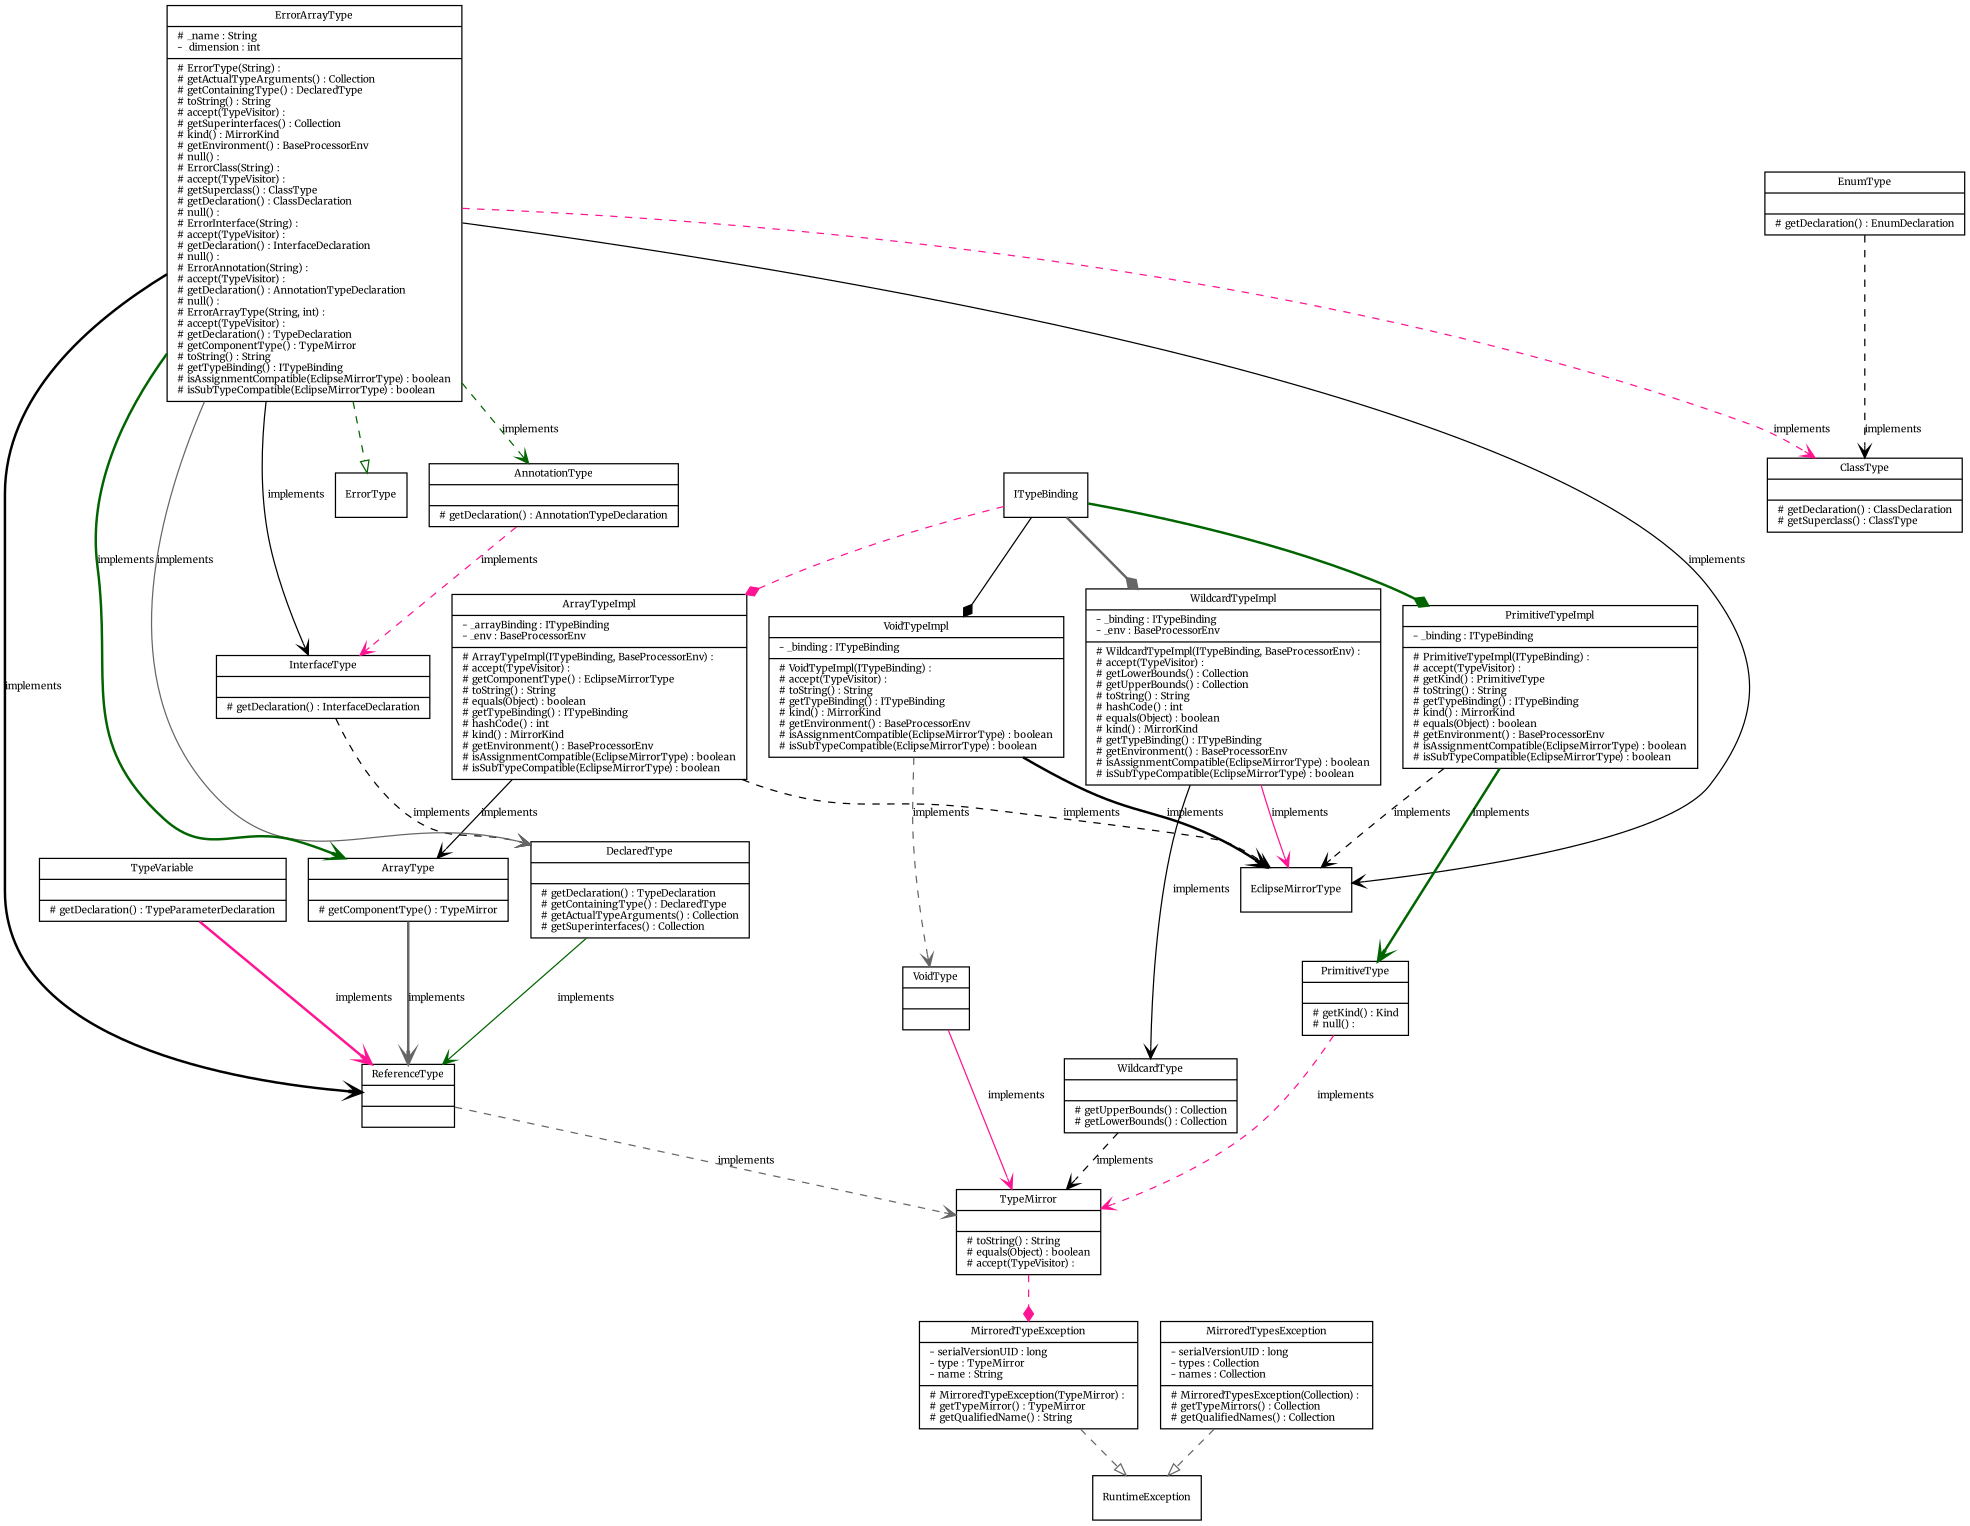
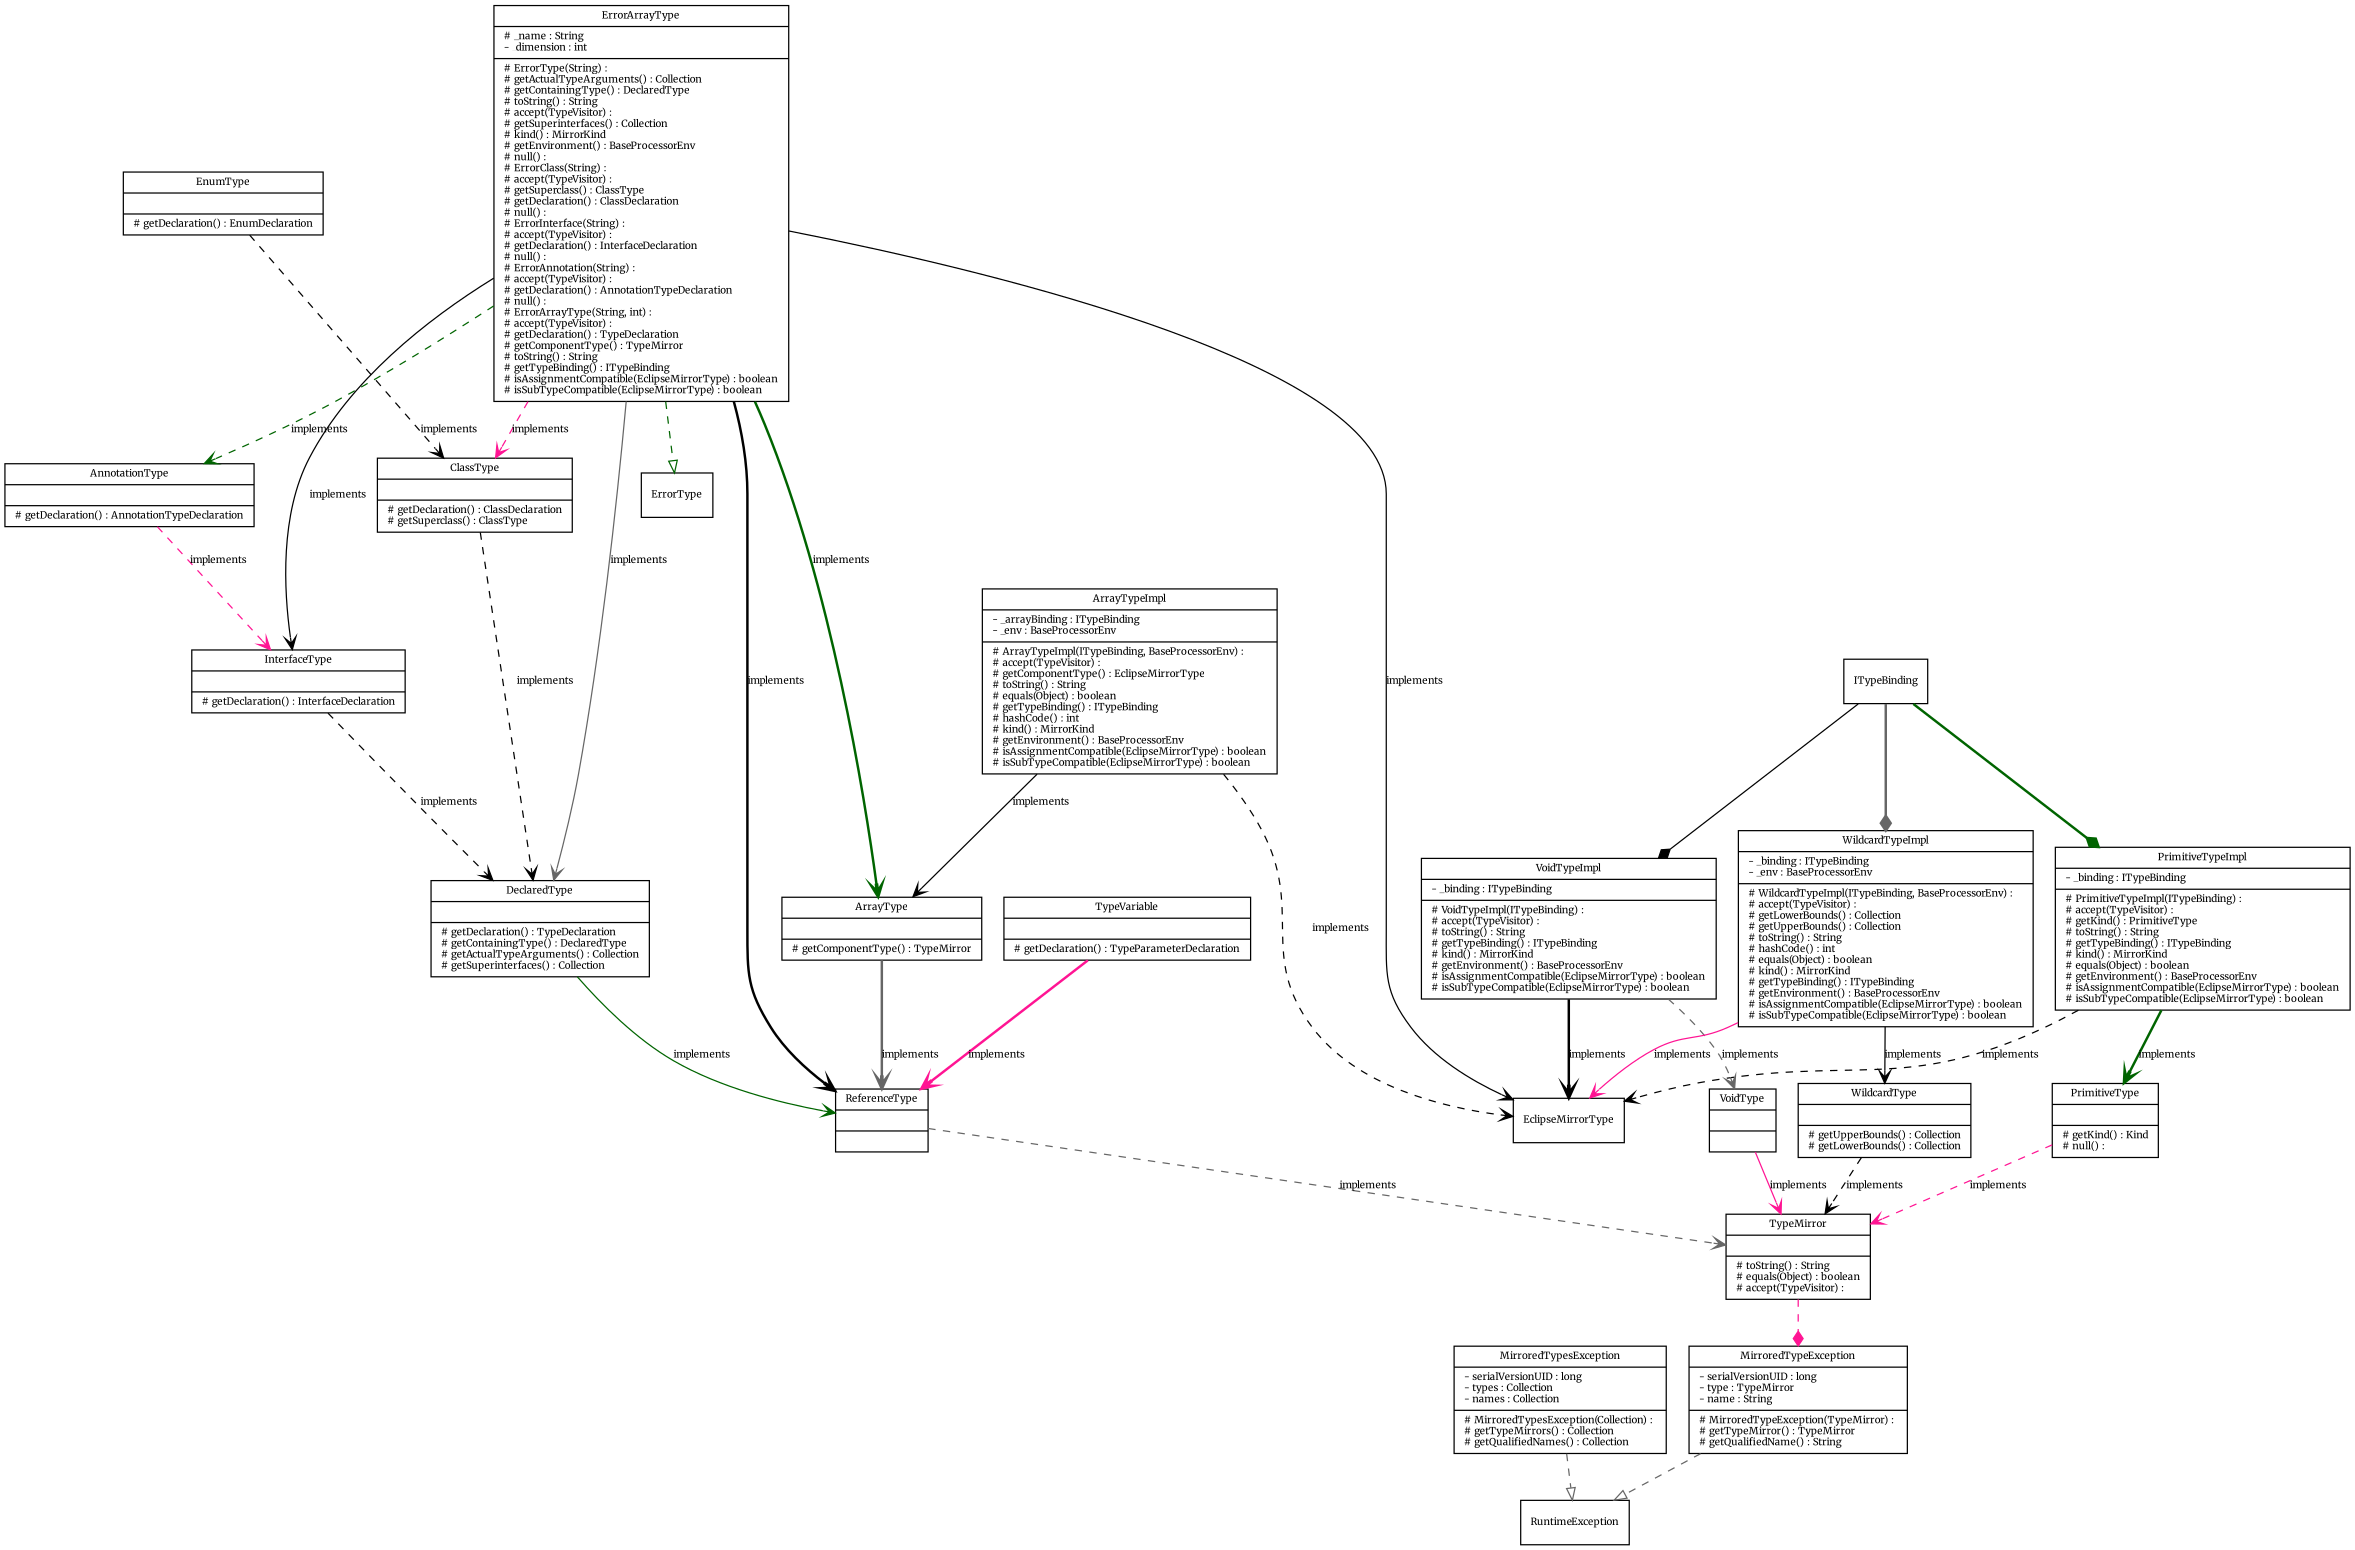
(880, 542) -> none
none -> (506, 700)
